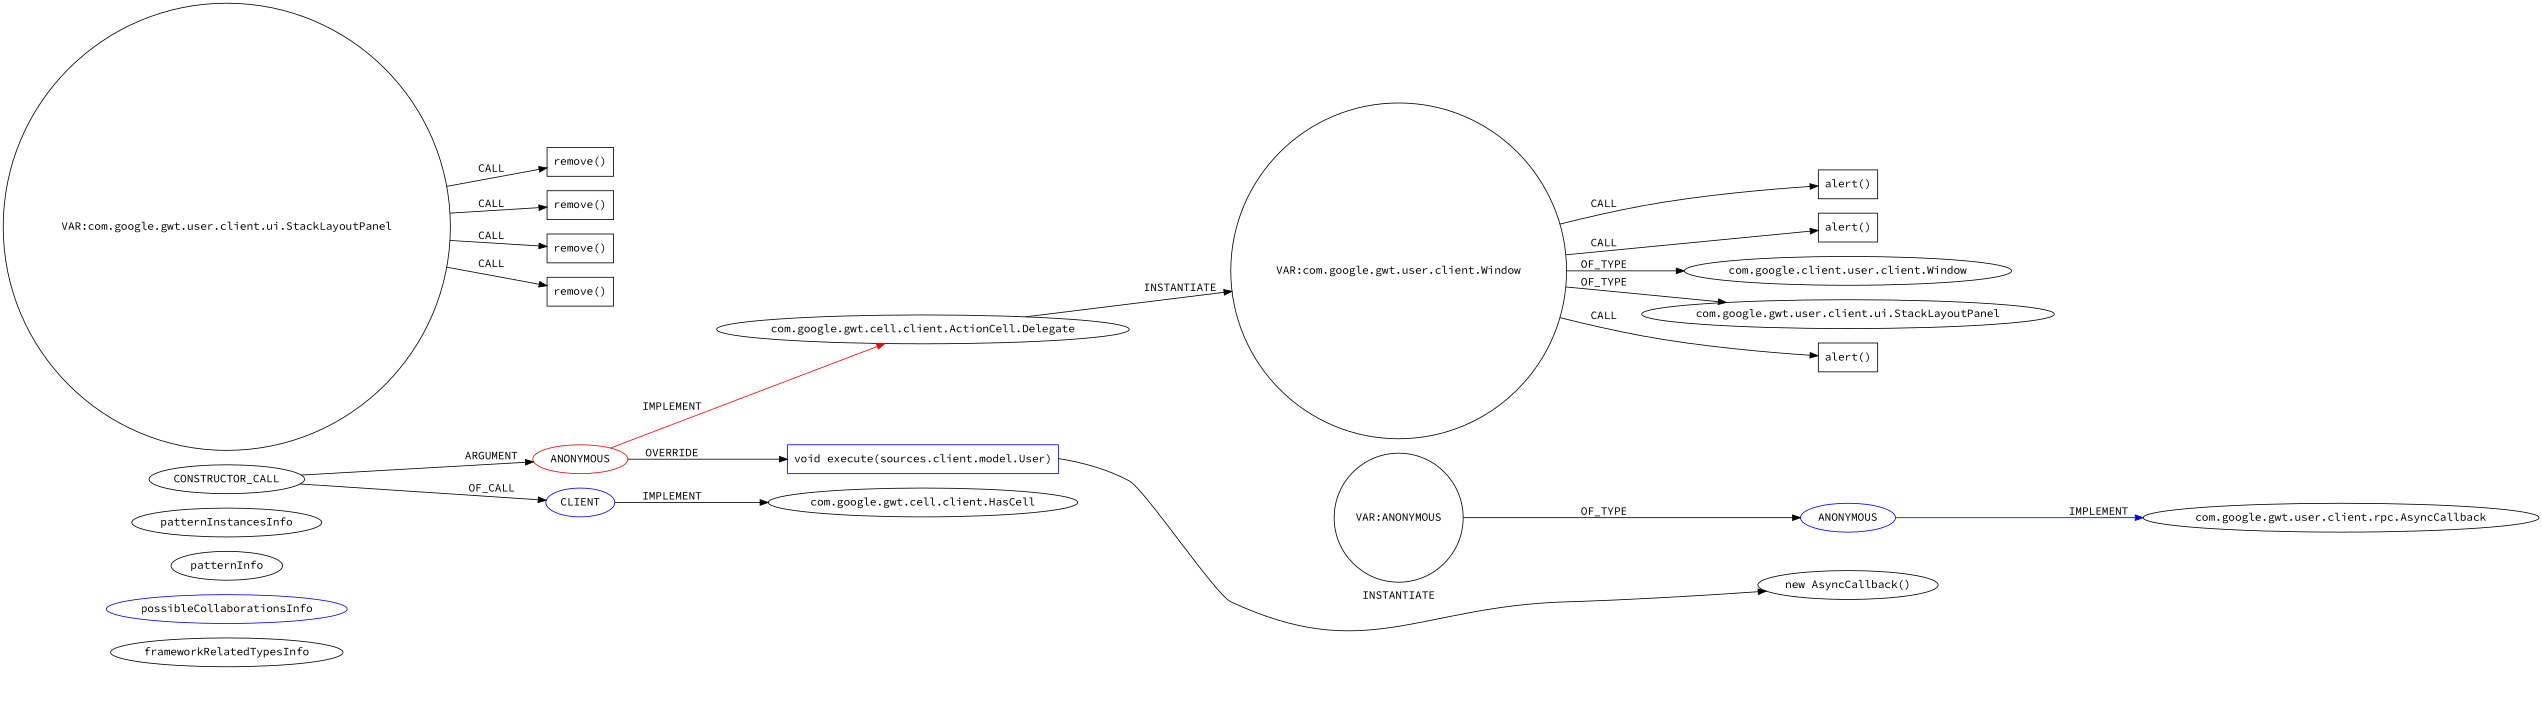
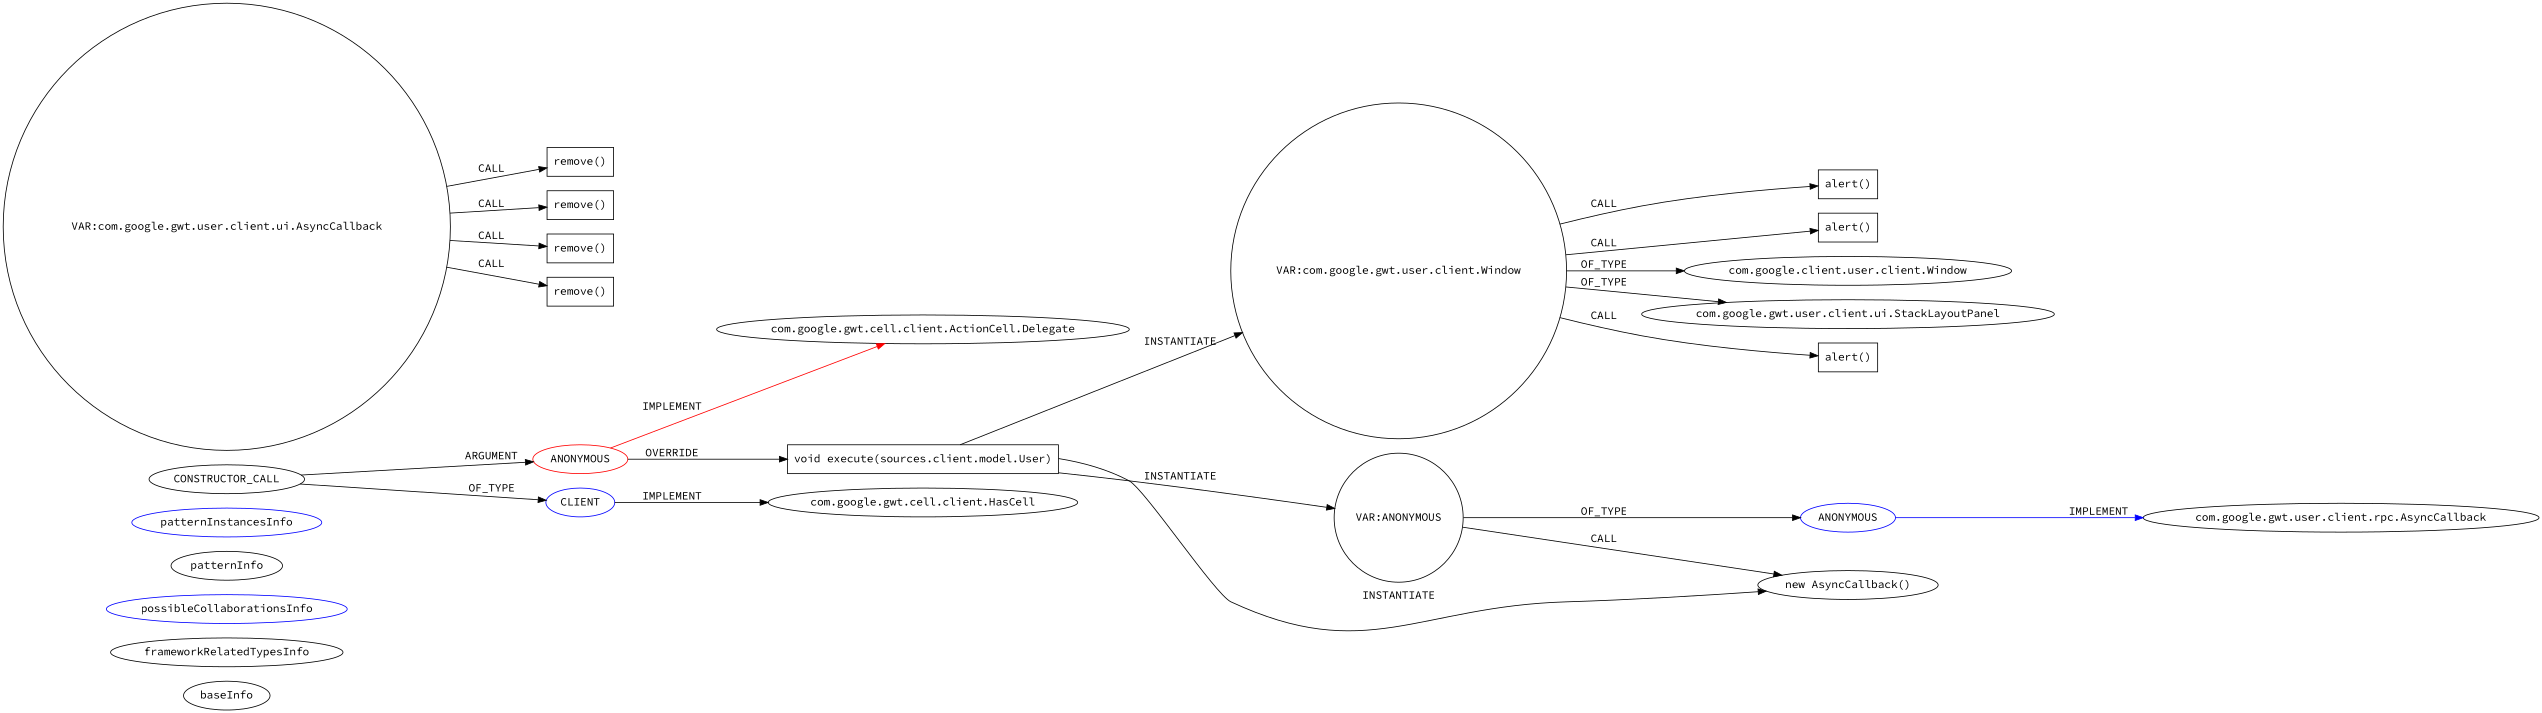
(227, 227) -> (227, 227)
(1125, 305) -> (1097, 390)
(923, 459) -> (923, 459)
(492, 488) -> (492, 488)
none -> (1193, 489)
(227, 523) -> (227, 523)
none -> (1618, 551)
none -> (227, 696)
